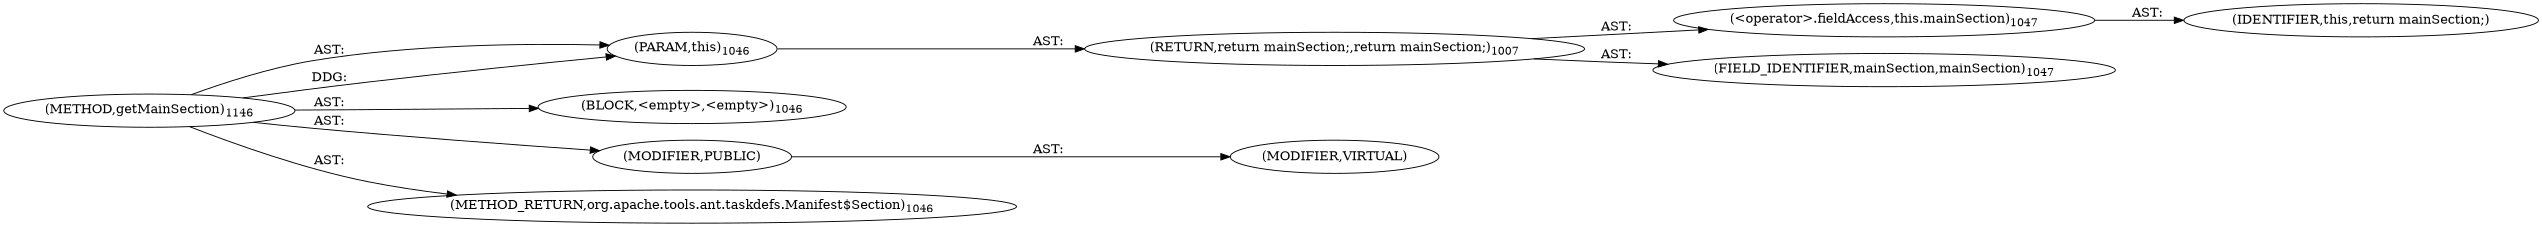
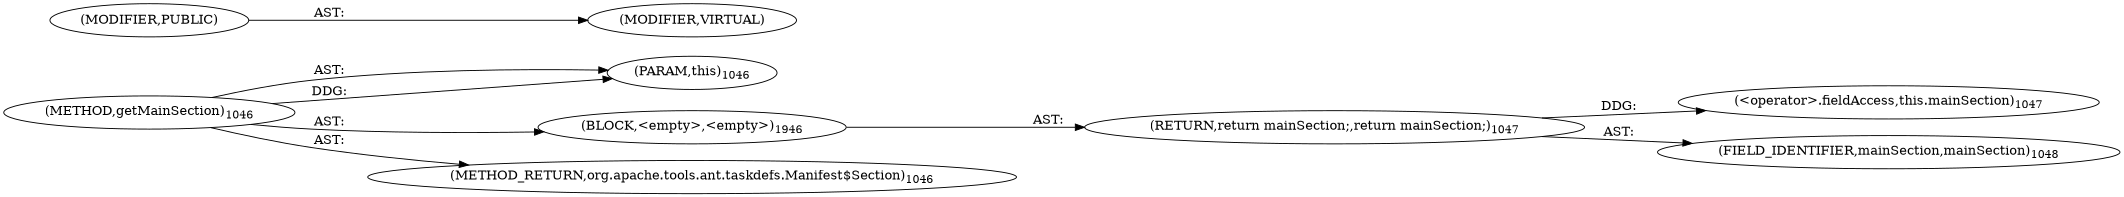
(2361, 20) -> none
(1619, 27) -> (1621, 107)
(1505, 47) -> (1505, 126)
(926, 49) -> (961, 127)
(2040, 69) -> (2045, 151)
(789, 106) -> (789, 126)
(240, 109) -> (240, 111)
(421, 138) -> none
